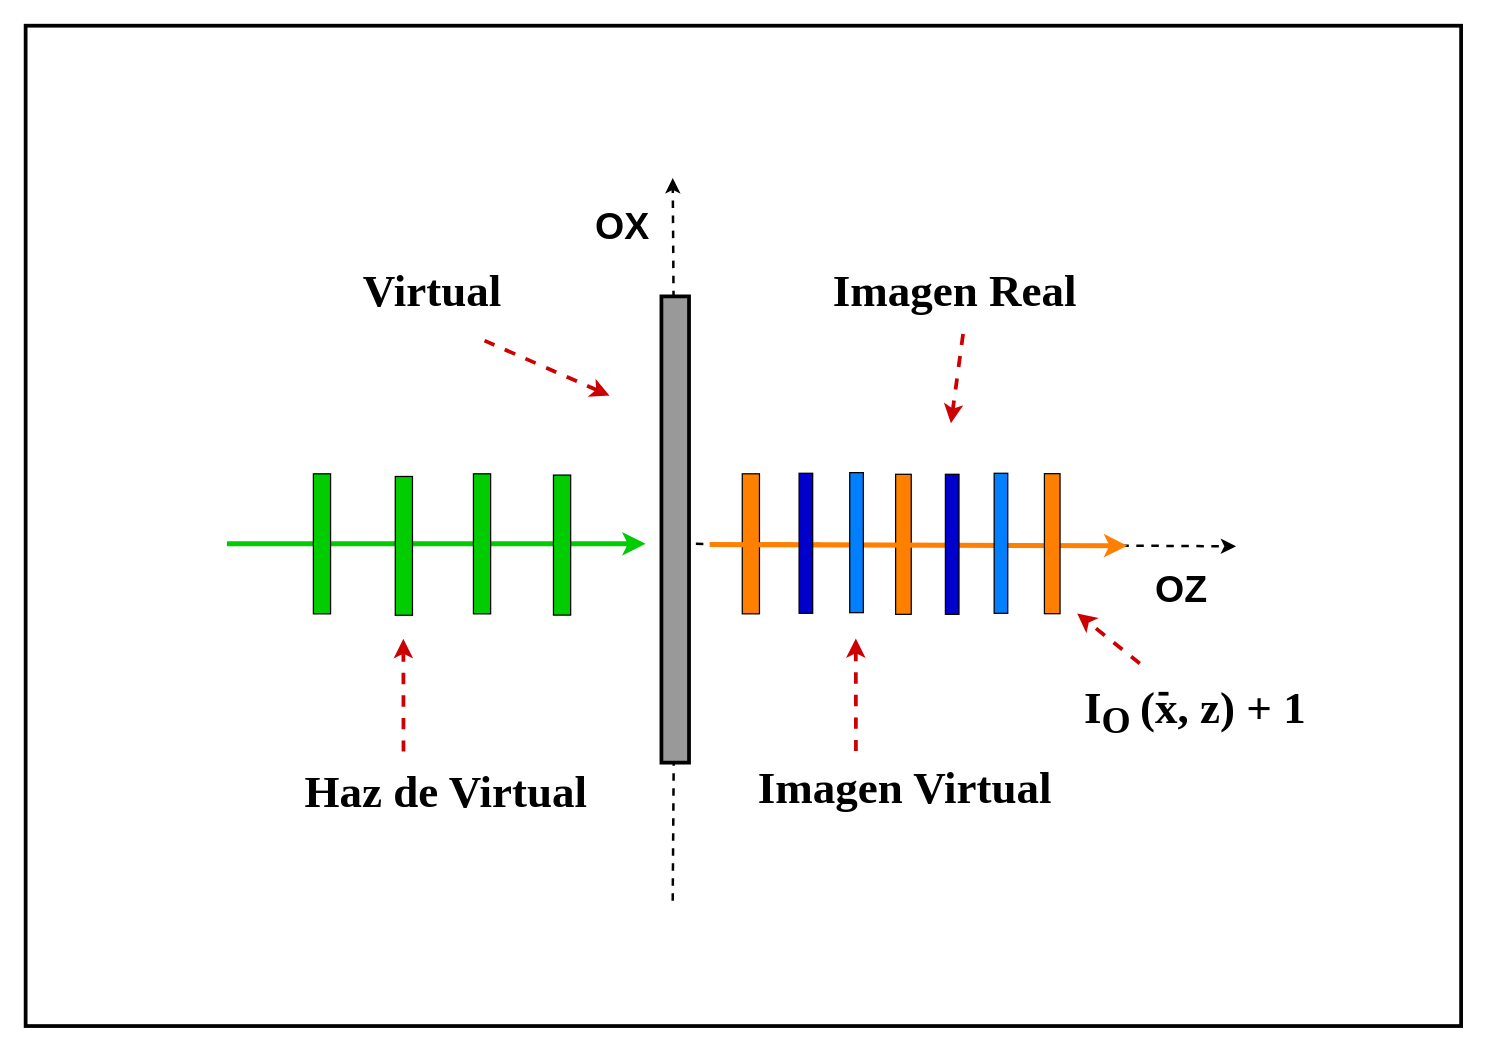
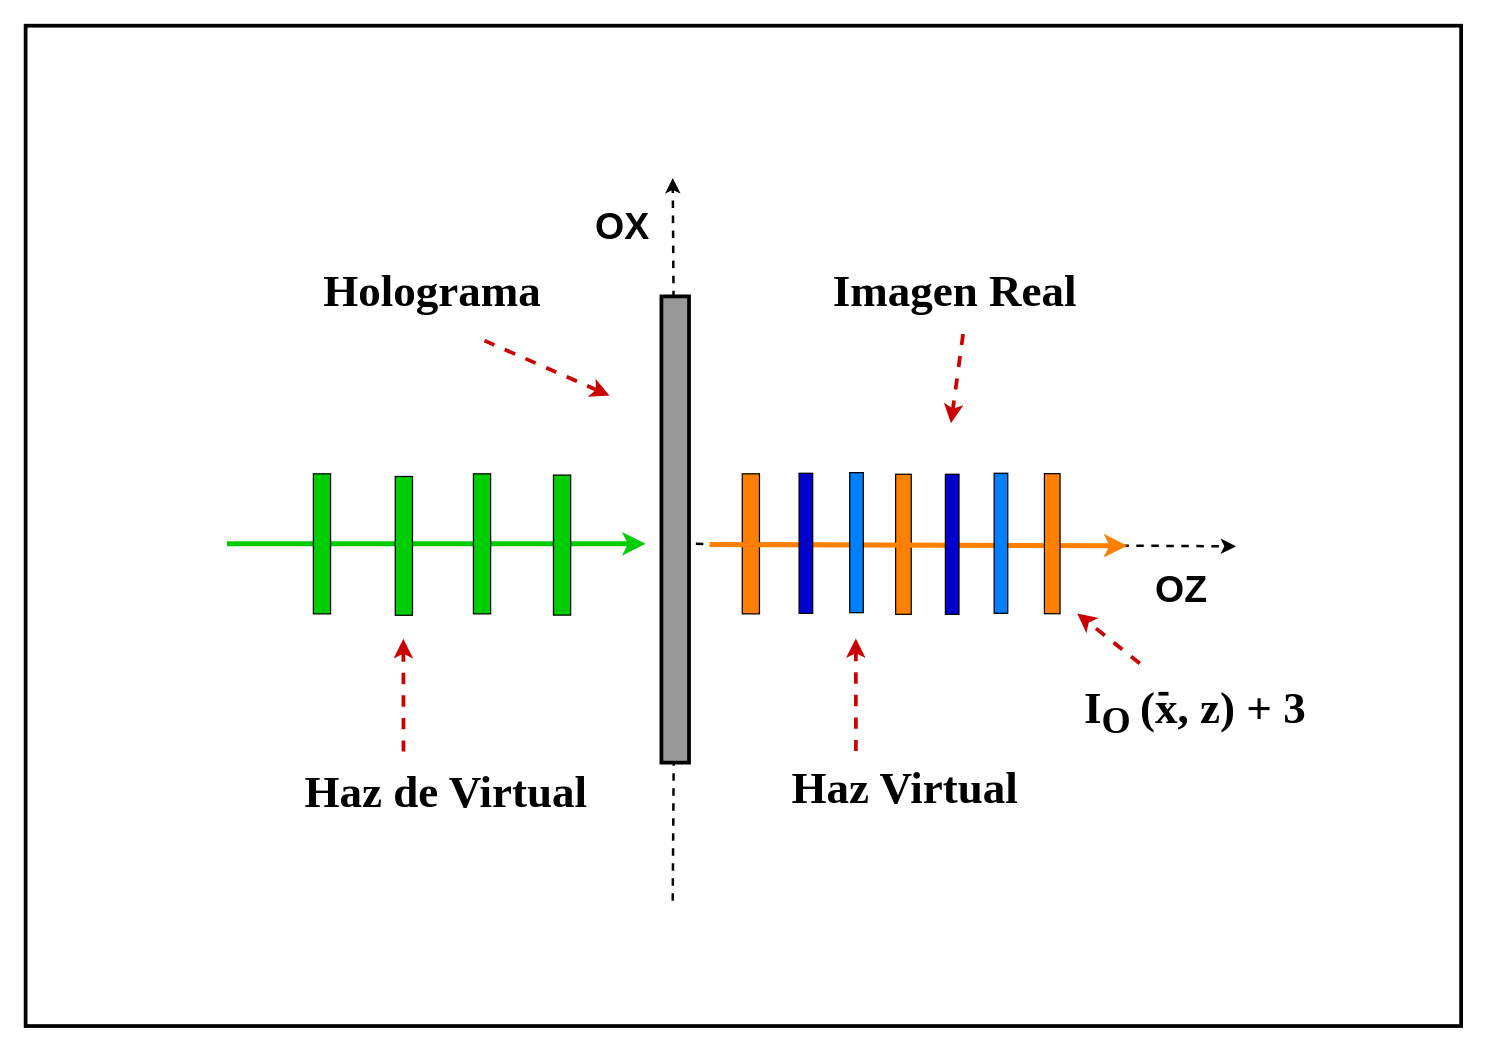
(433, 292) -> (433, 292)
(1195, 712) -> (1195, 712)
(905, 788) -> (905, 788)
